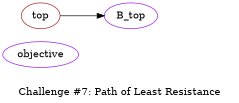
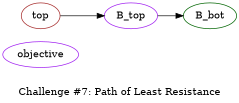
none -> (210, 16)
